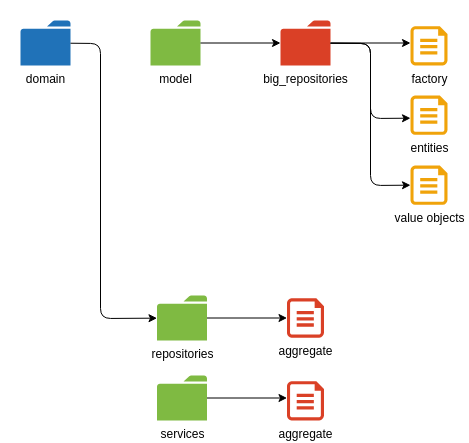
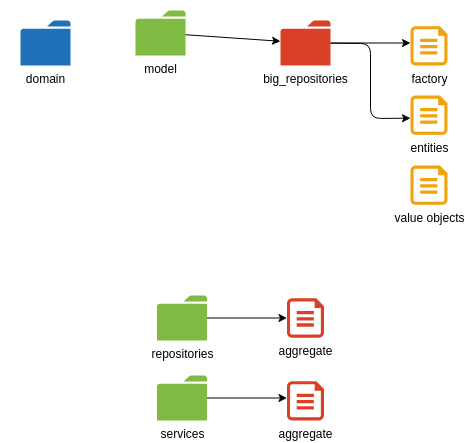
(176, 43) -> (161, 33)
(371, 162) -> none
(101, 191) -> none
